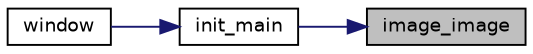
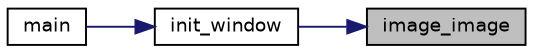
(59, 27) -> (47, 27)
(239, 27) -> (226, 27)
